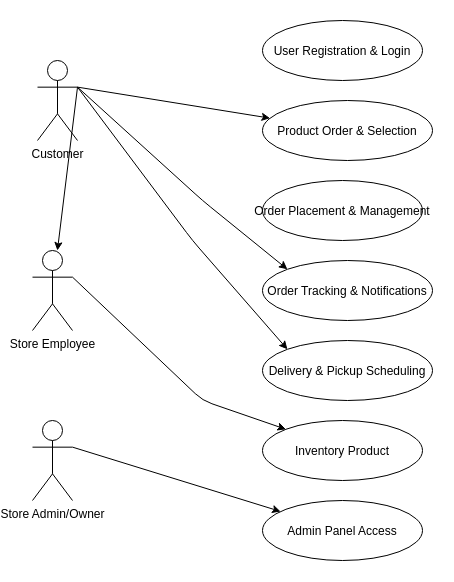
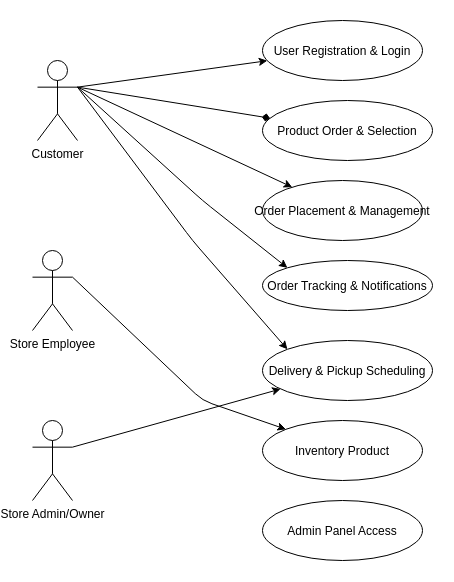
none -> (172, 74)
(262, 117) -> (261, 117)
(68, 167) -> (184, 137)
(348, 291) -> (348, 286)
(174, 479) -> (174, 419)
